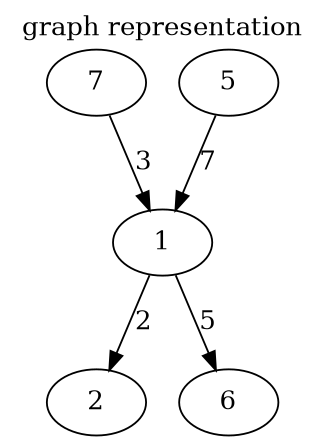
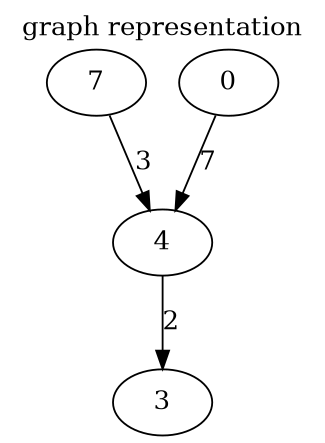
(229, 83) -> (229, 83)
(163, 243) -> (163, 243)
(96, 402) -> (163, 402)
(229, 402) -> none
